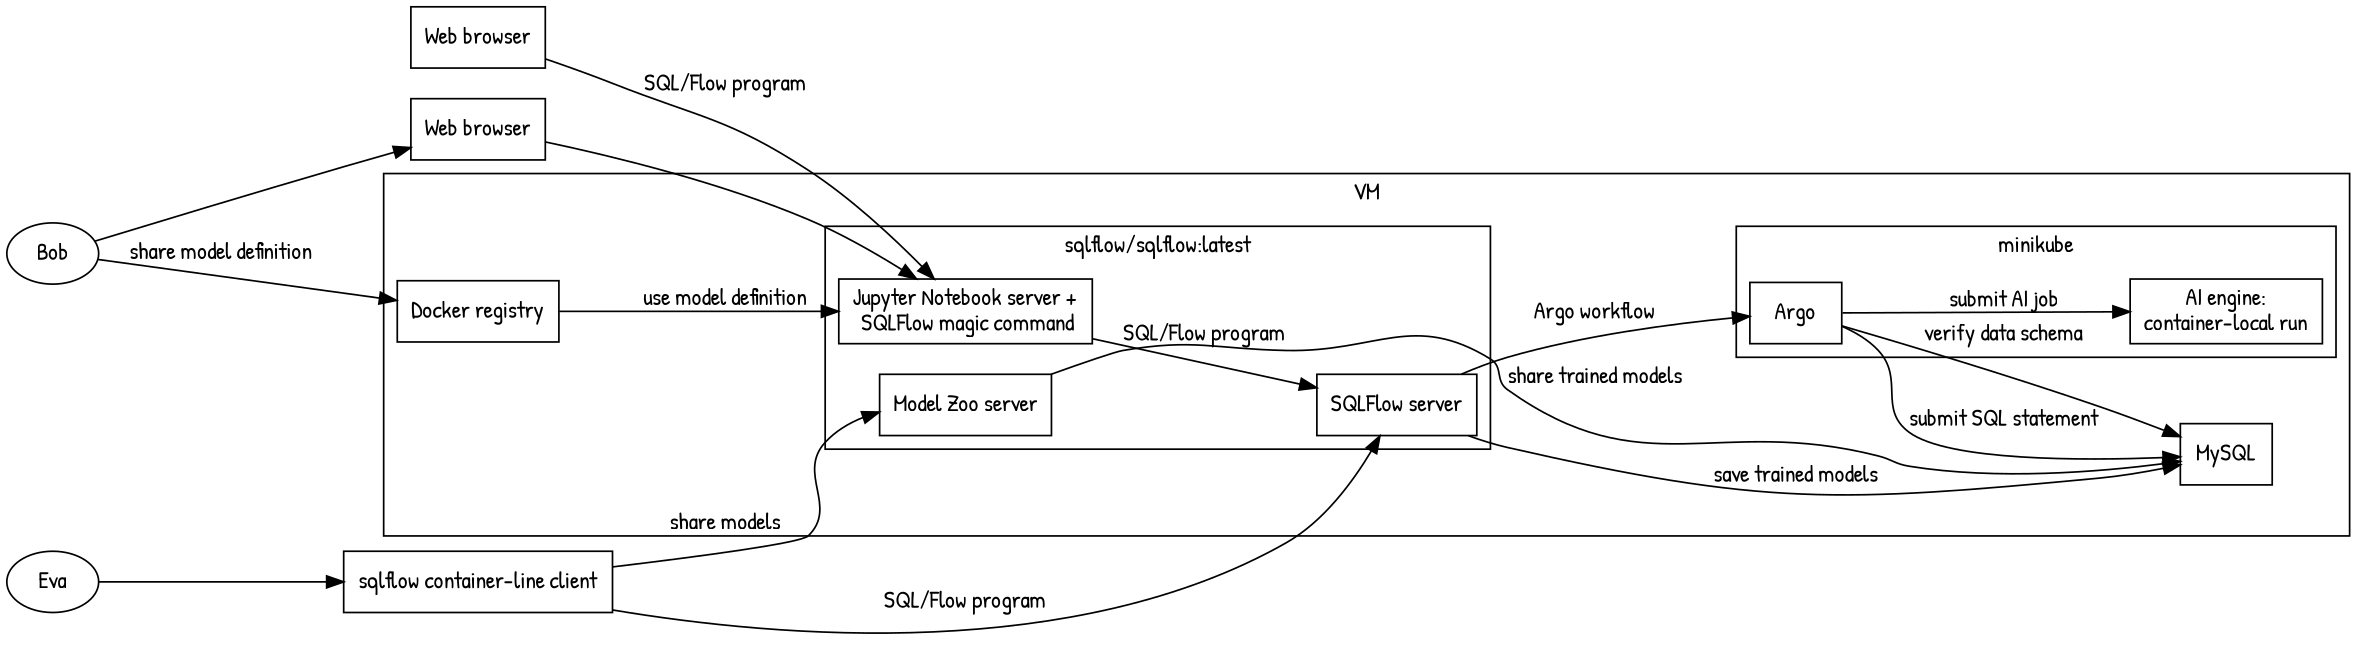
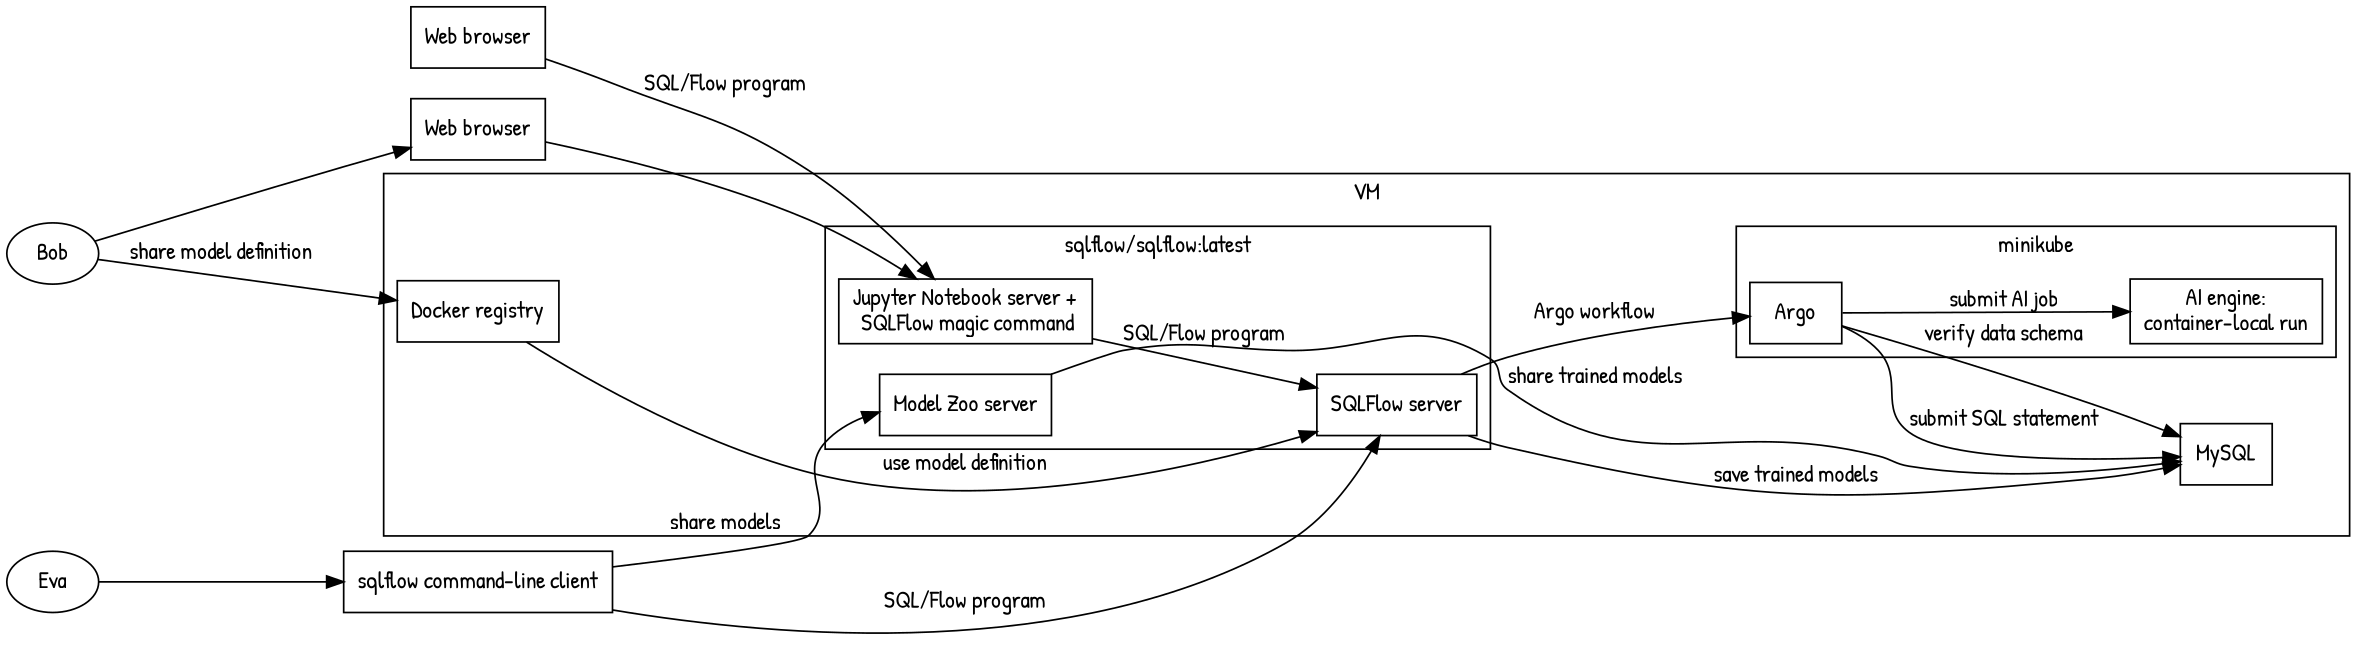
(690, 311) -> (900, 488)
(478, 582) -> (478, 582)
